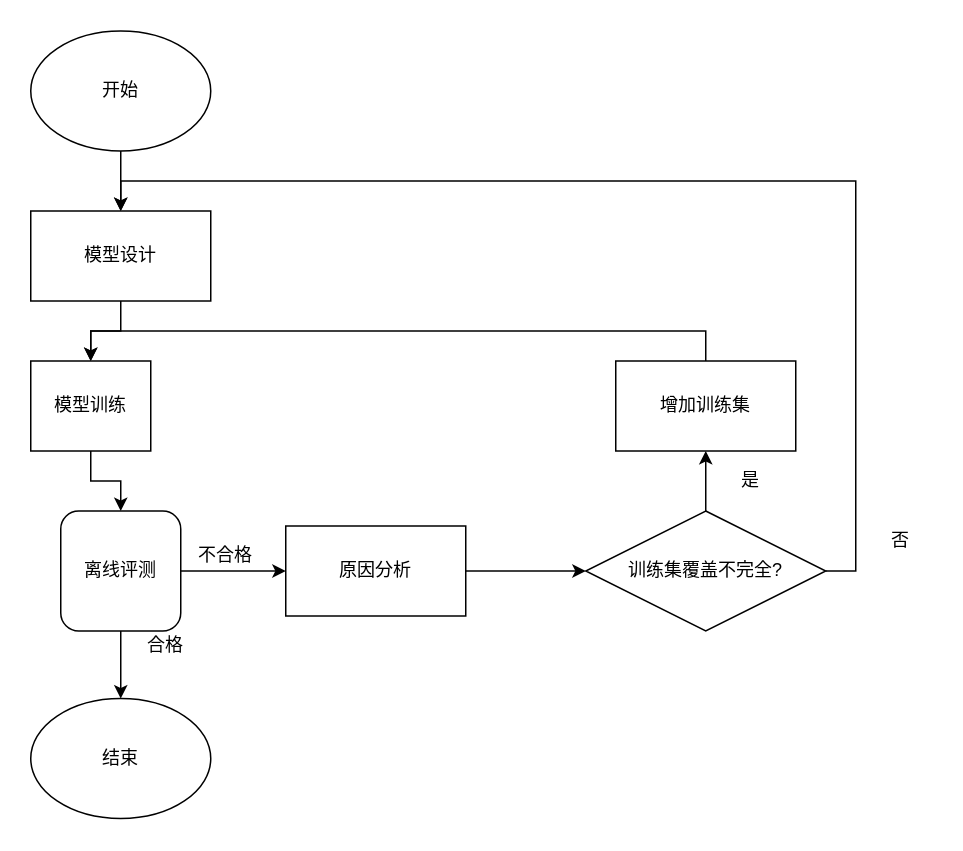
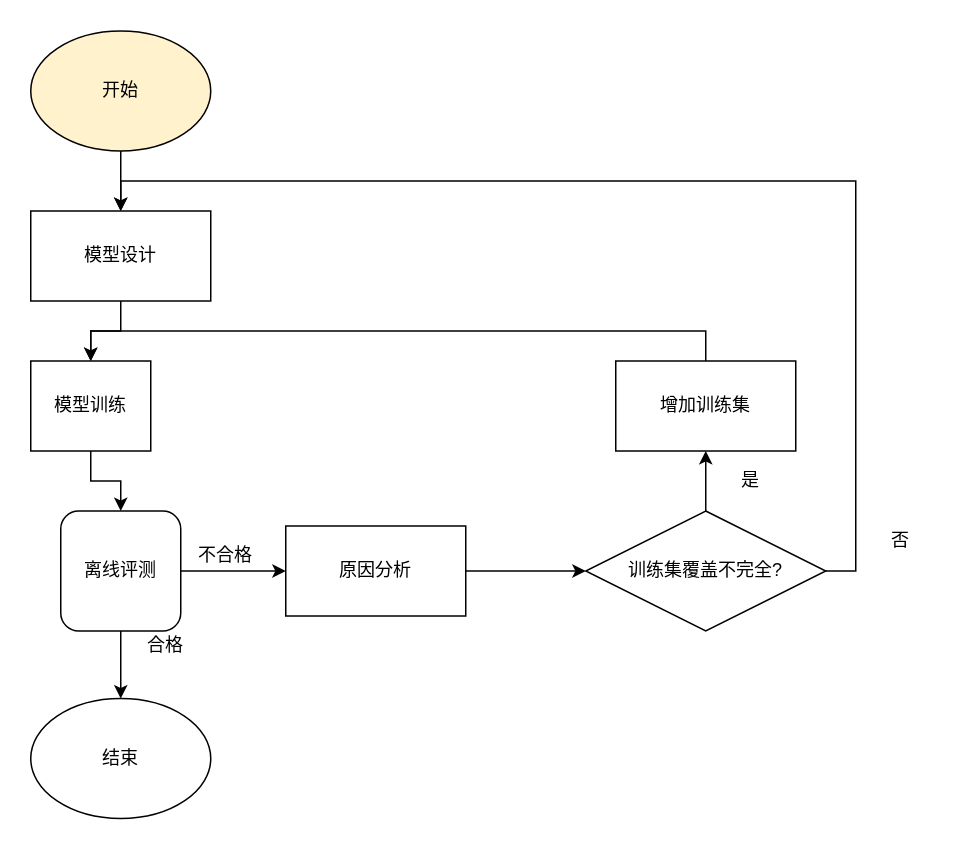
(121, 91) -> (121, 91)
